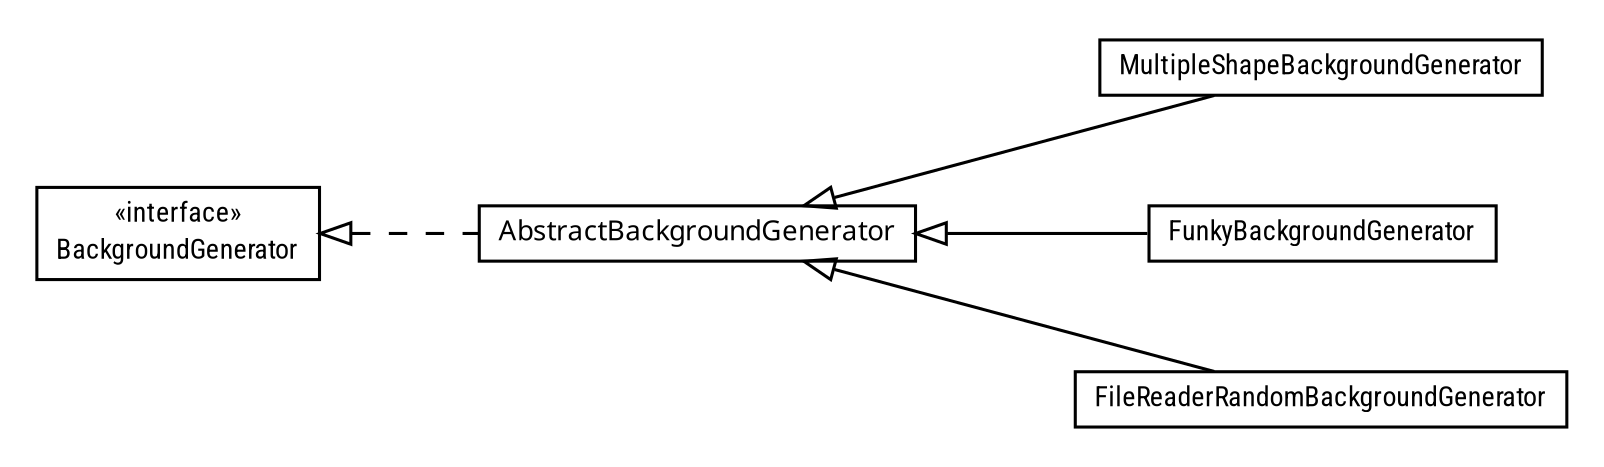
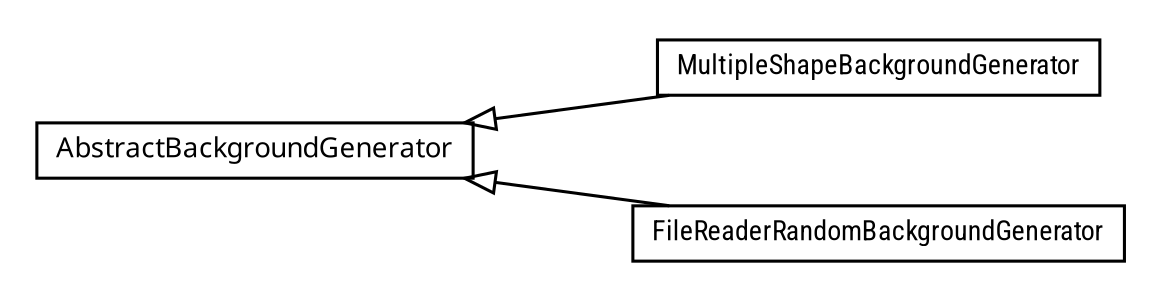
(178, 233) -> none
(1321, 233) -> none
